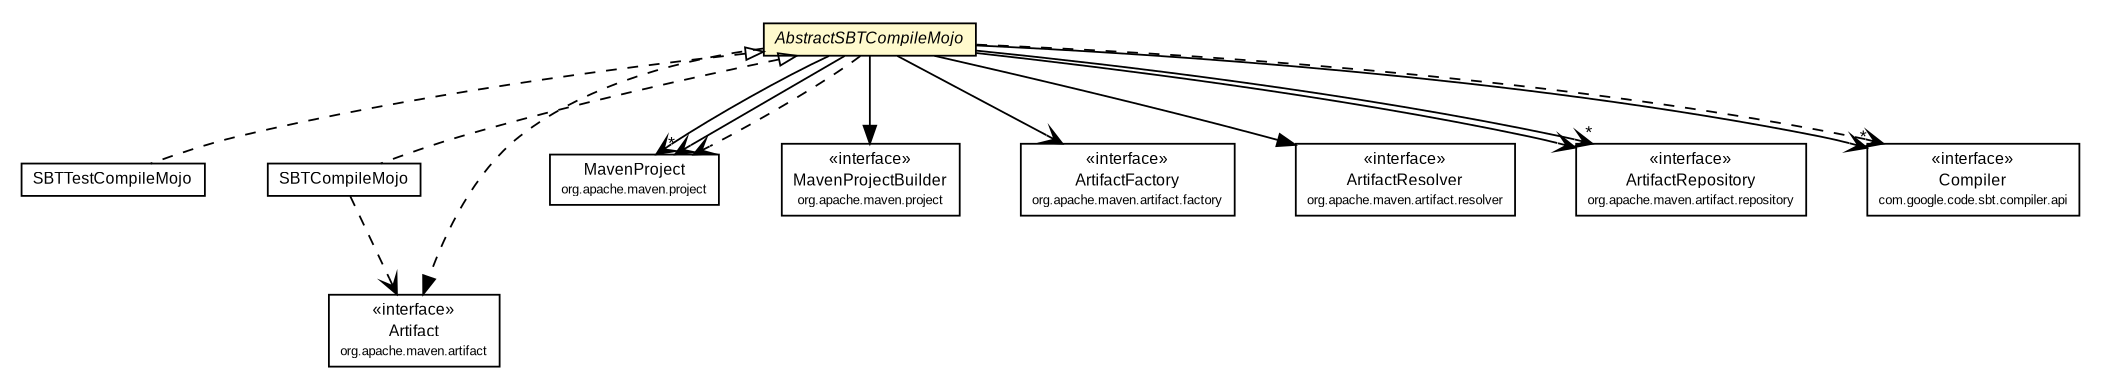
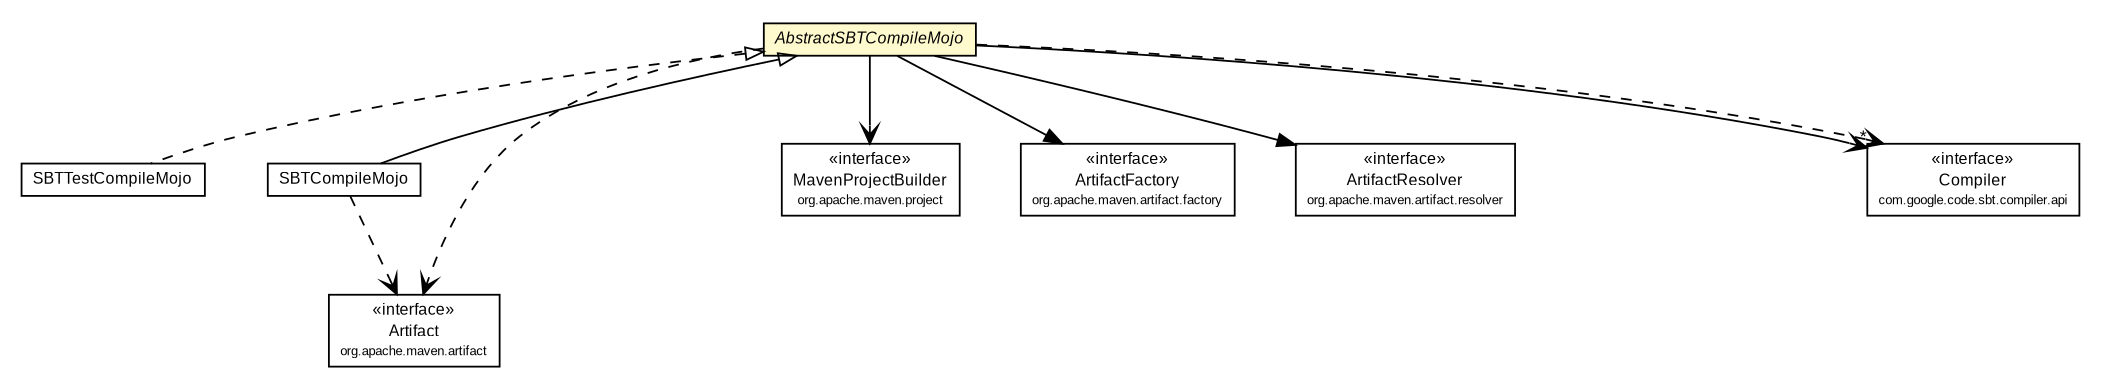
(870, 91) -> (870, 91)
(618, 95) -> (618, 95)
(972, 96) -> (972, 96)
(531, 128) -> (531, 128)
(634, 180) -> none
(1691, 180) -> none
